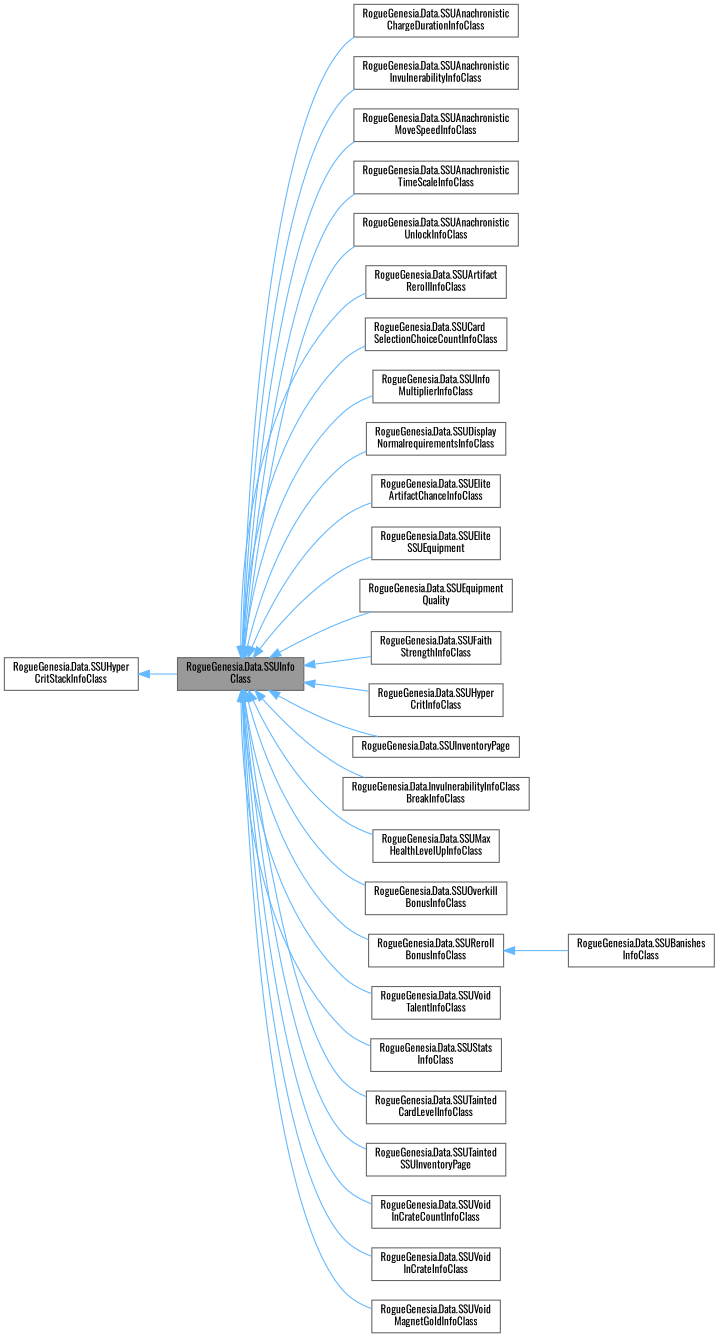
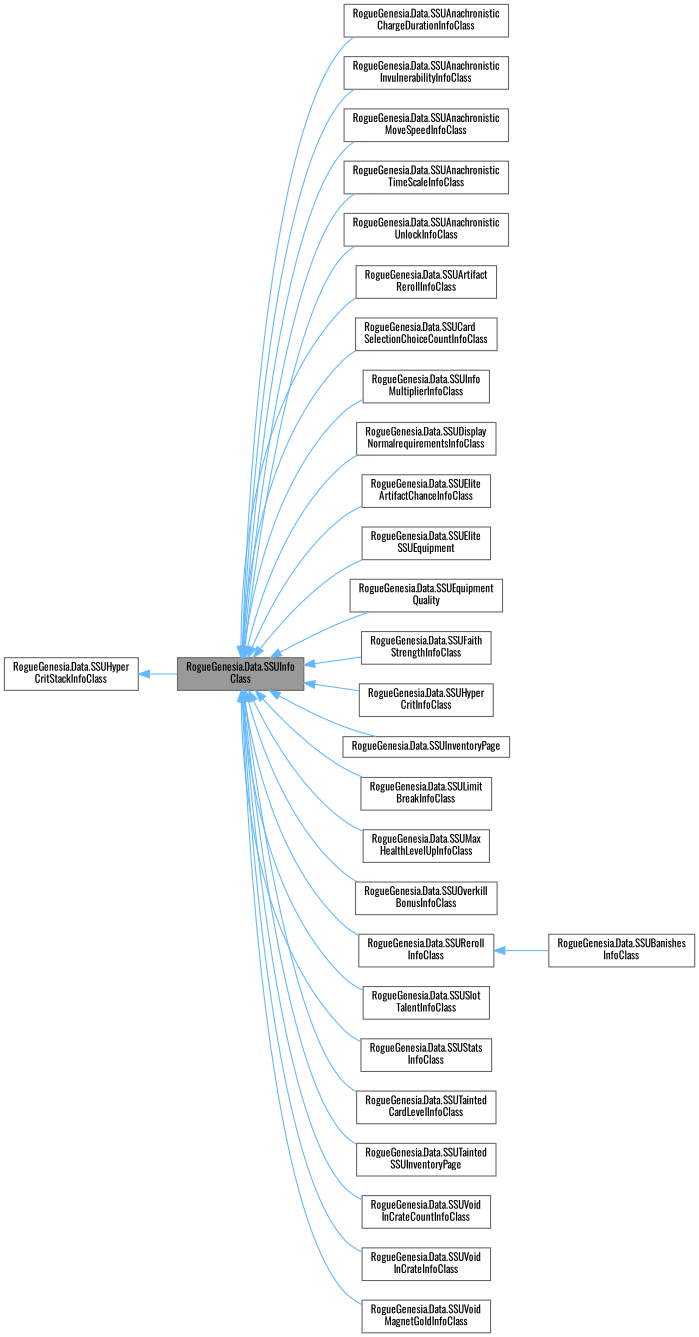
(436, 794) -> (426, 794)
(436, 951) -> (426, 951)
(436, 1003) -> (426, 1003)
